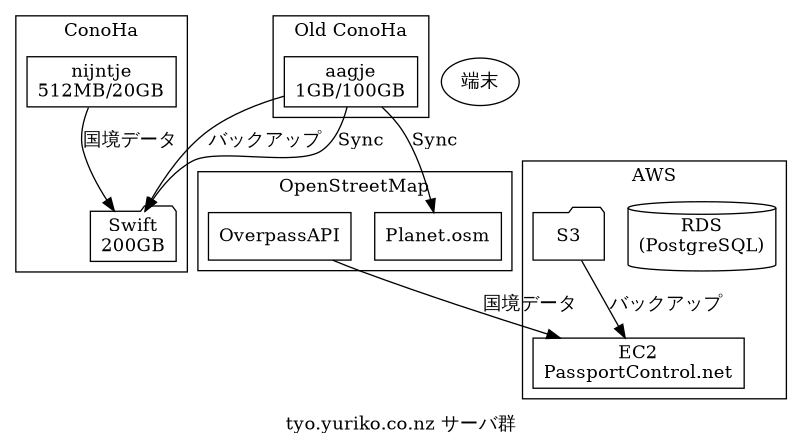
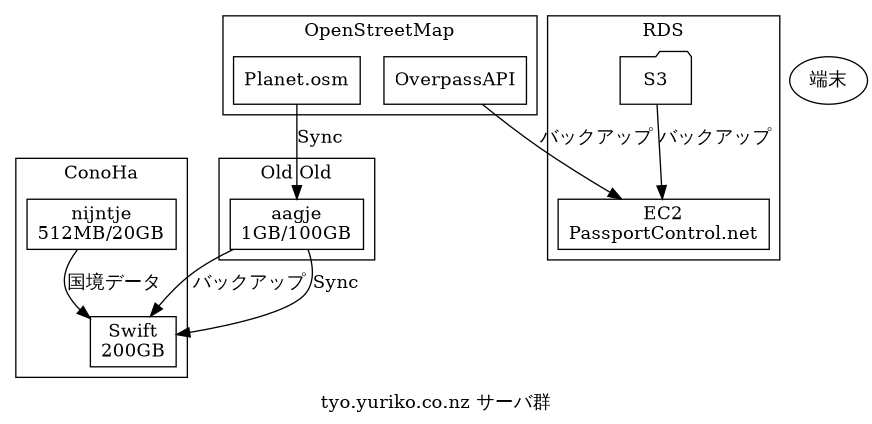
(351, 31) -> (297, 174)
(413, 150) -> (297, 145)
(654, 176) -> (664, 31)
(133, 236) -> (133, 342)
(702, 236) -> none
(530, 304) -> (596, 138)
